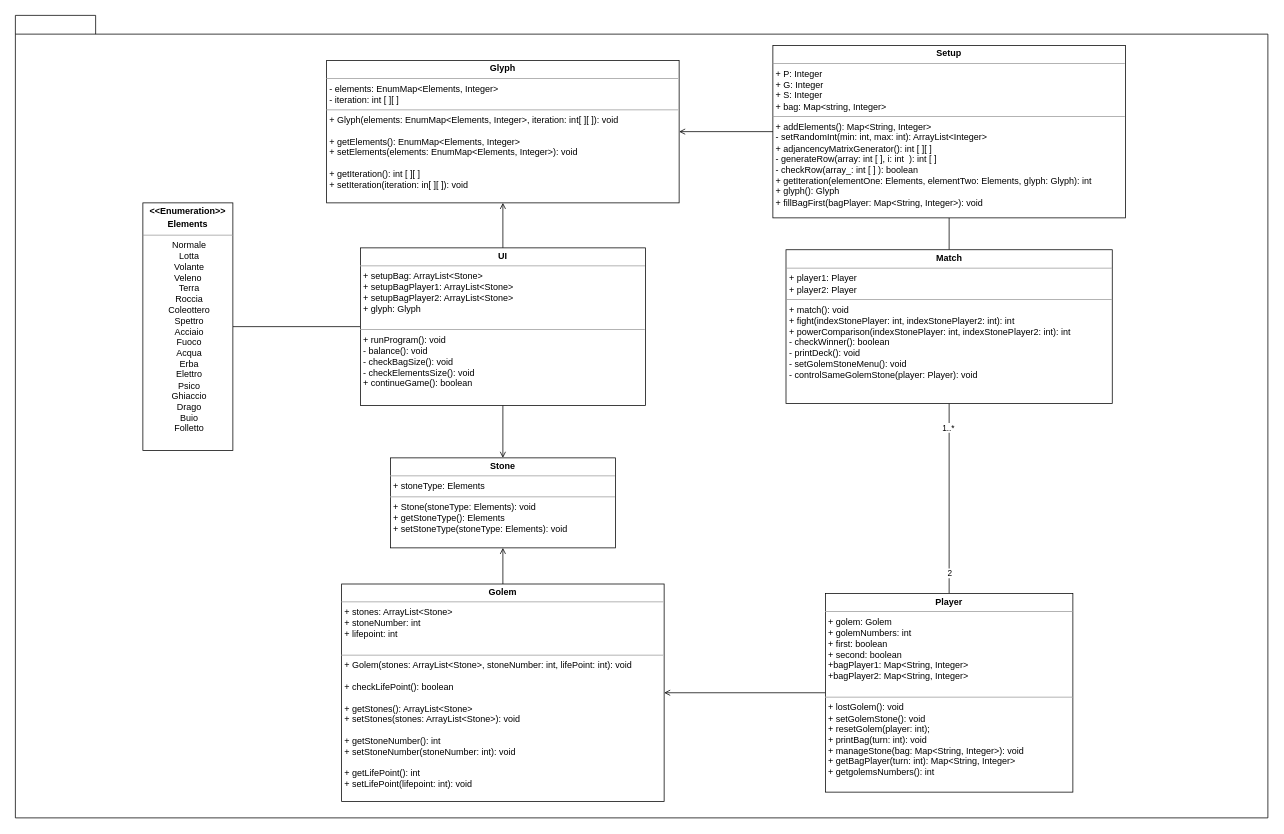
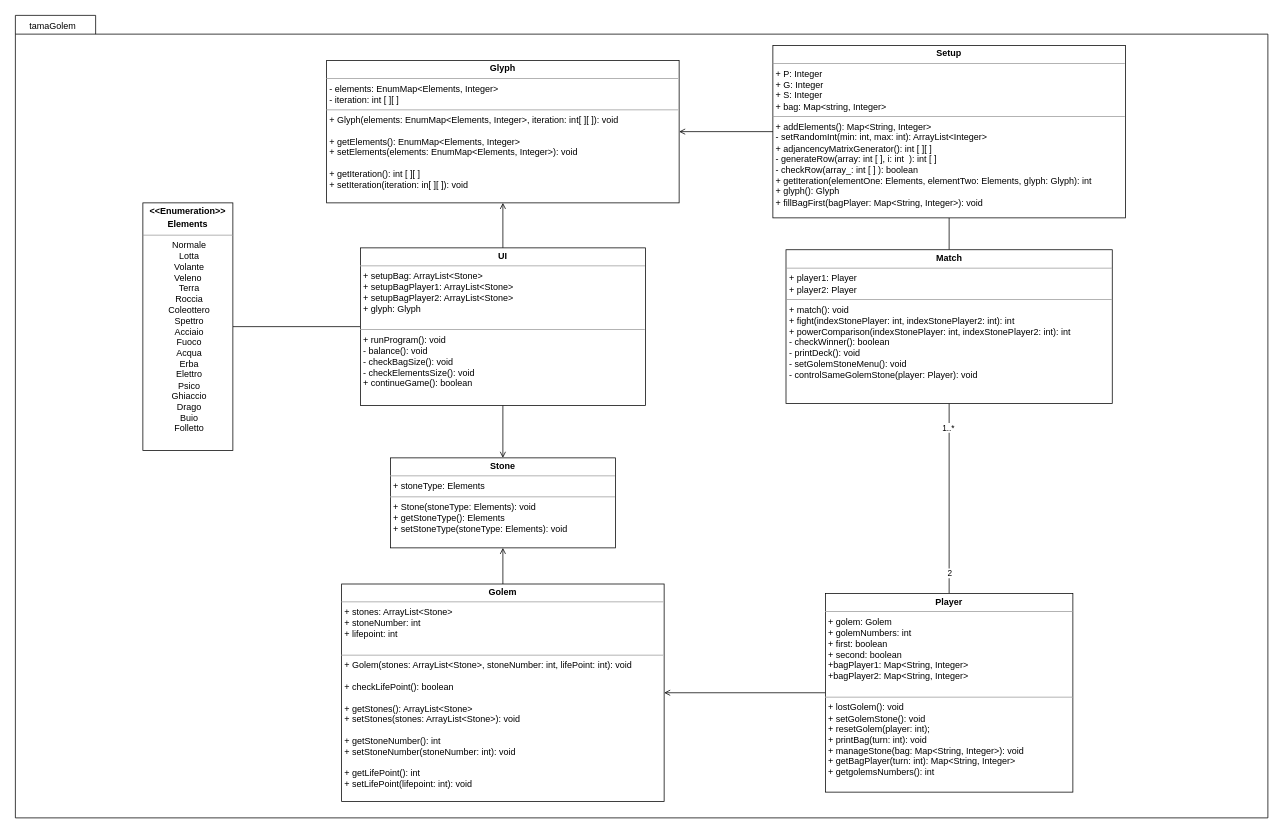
none -> (53, 27)
